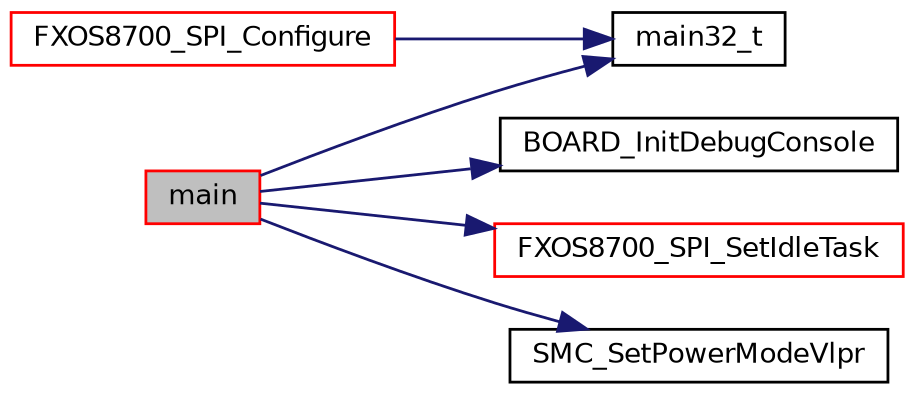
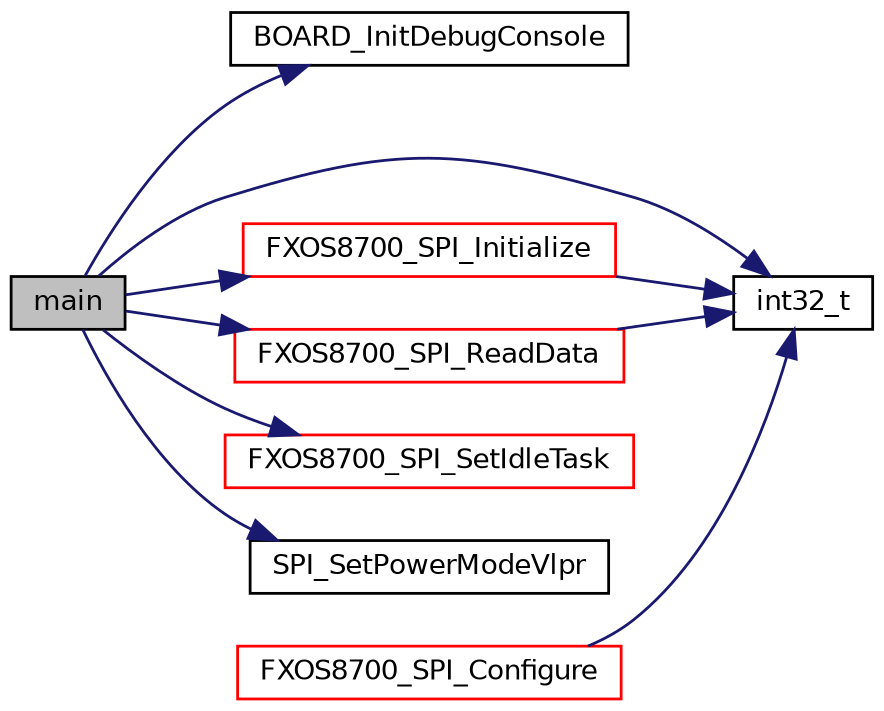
(699, 39) -> (803, 303)
(203, 197) -> (68, 303)
none -> (429, 250)
none -> (429, 356)
(699, 356) -> (429, 567)
